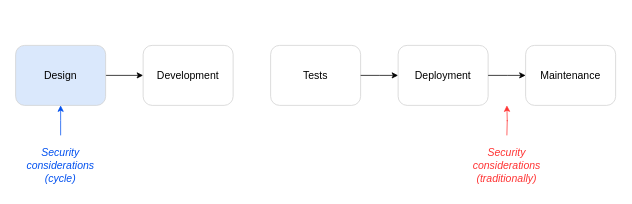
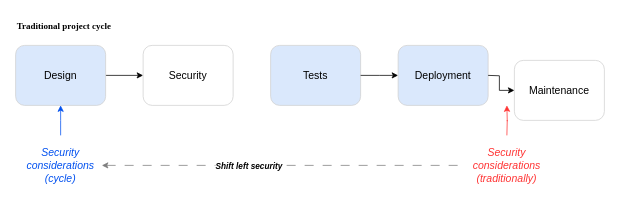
none -> (165, 27)
(188, 75) -> (188, 75)
(315, 75) -> (315, 75)
(443, 75) -> (443, 75)
(570, 75) -> (559, 90)
none -> (248, 165)
